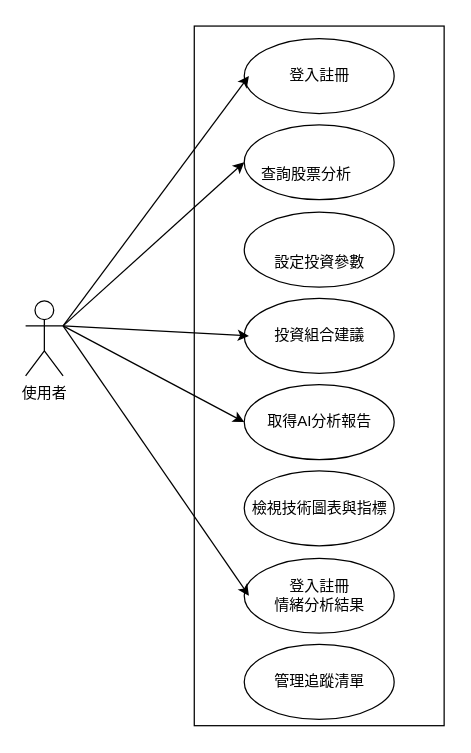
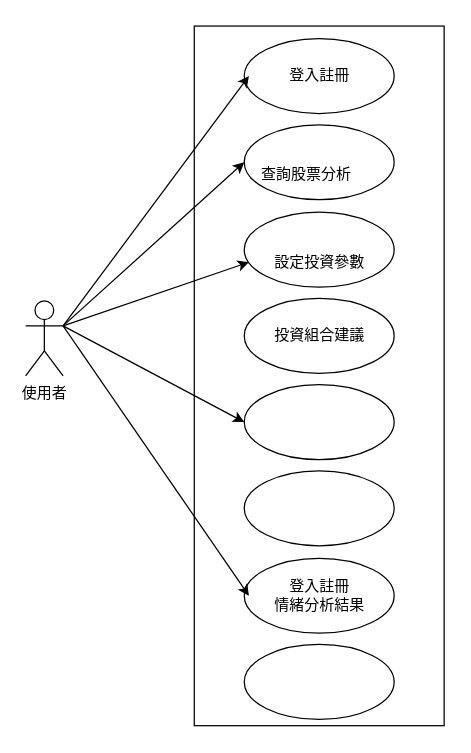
none -> (154, 294)
(155, 331) -> none
(319, 422) -> none
(319, 508) -> none
(319, 682) -> none
